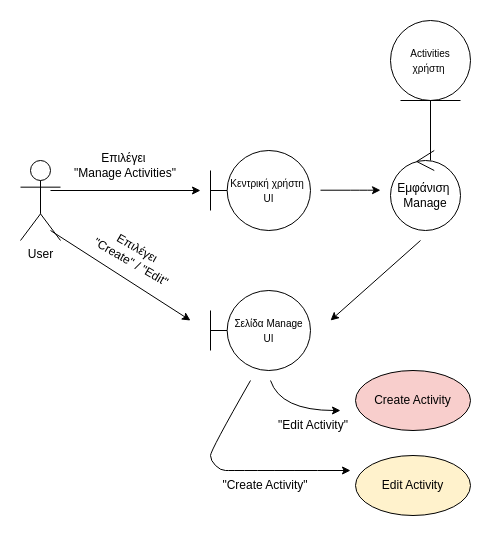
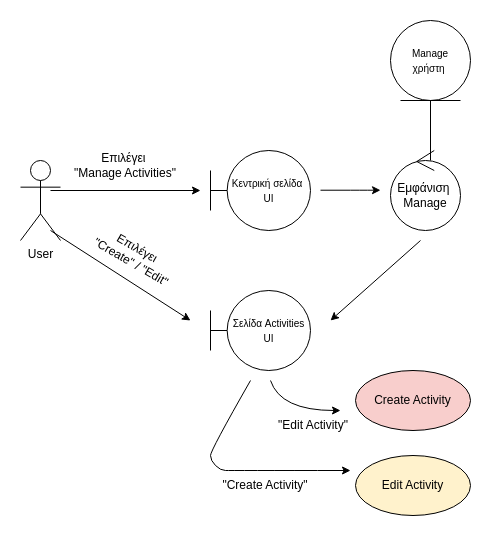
(431, 61) -> (431, 61)
(269, 191) -> (269, 191)
(269, 331) -> (269, 331)
